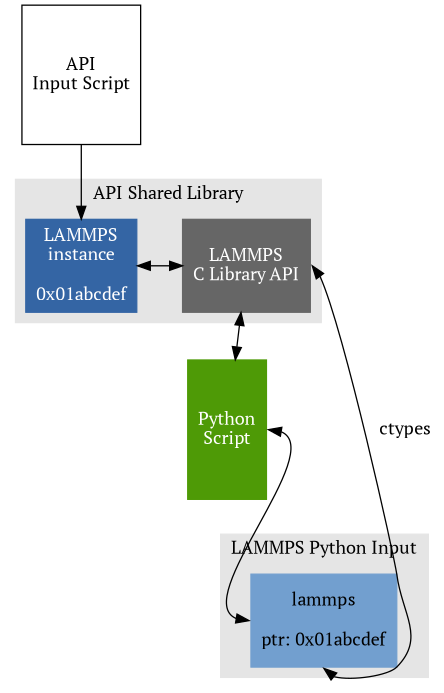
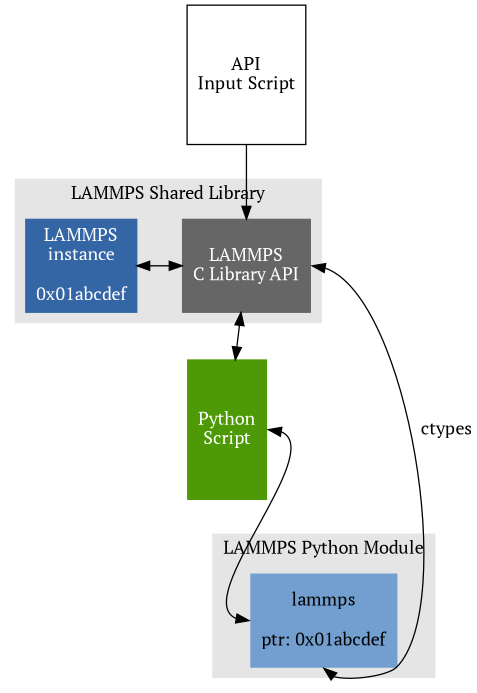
(81, 171) -> (246, 171)
(168, 194) -> (168, 194)
(325, 549) -> (324, 549)
